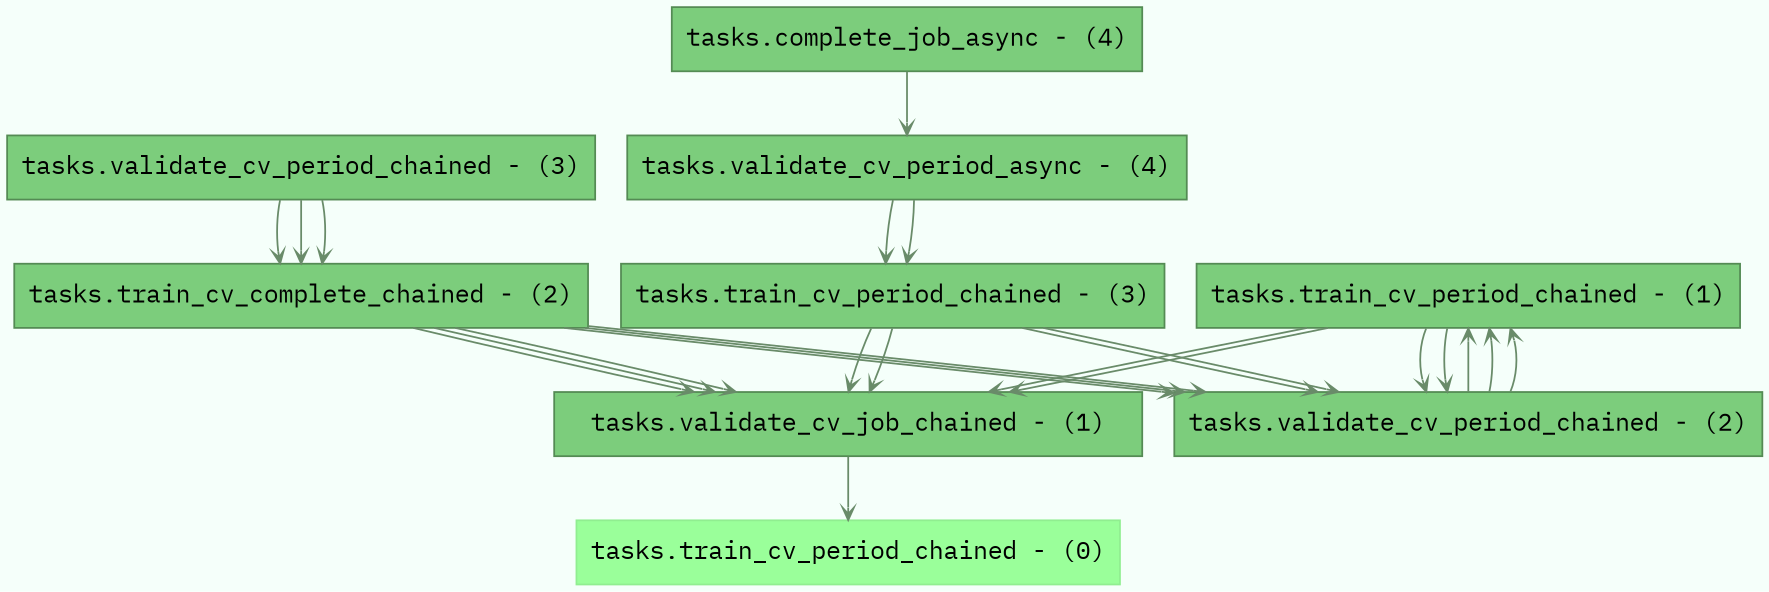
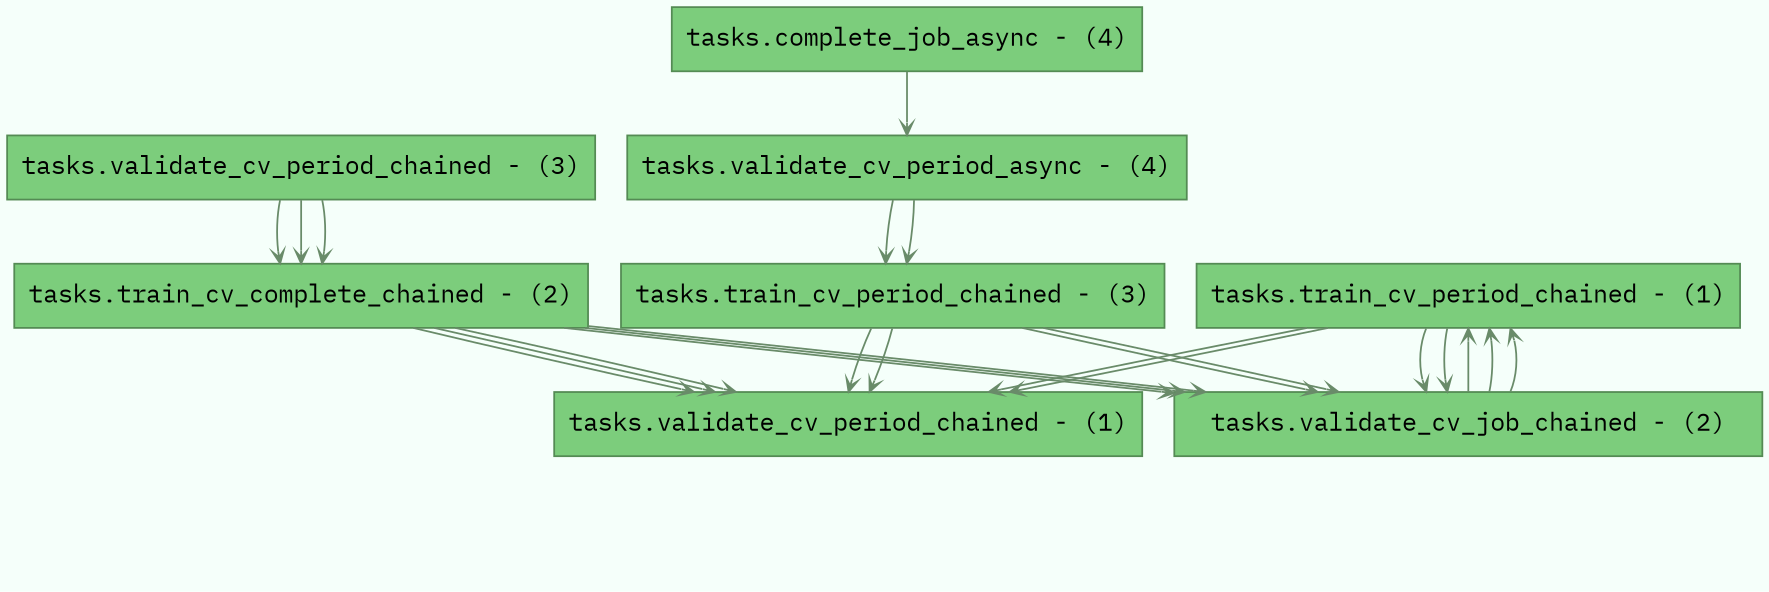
(848, 424) -> (848, 424)
(1468, 424) -> (1468, 424)
(848, 552) -> none
